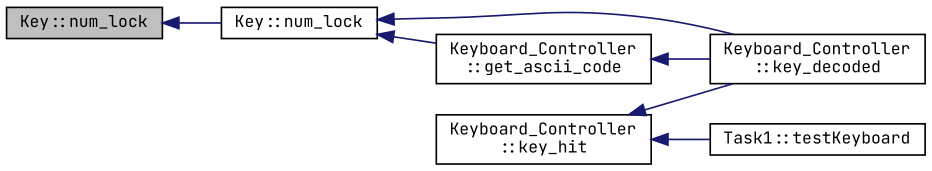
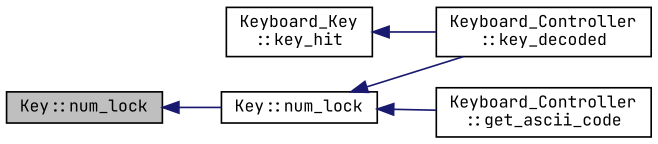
(689, 59) -> none
(544, 139) -> (299, 32)
(818, 139) -> none
